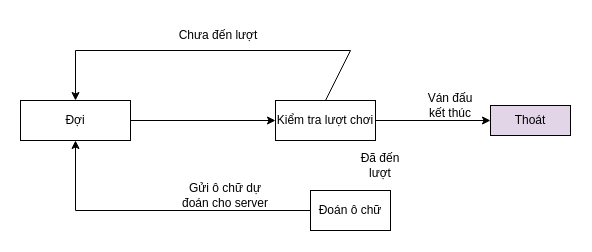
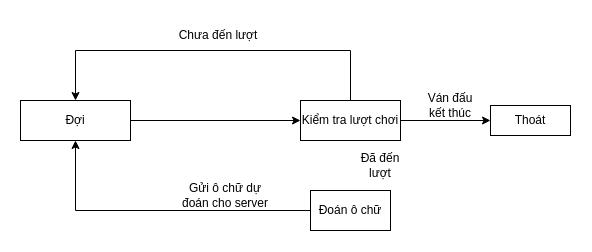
(326, 121) -> (351, 121)
(531, 121) -> (531, 121)
